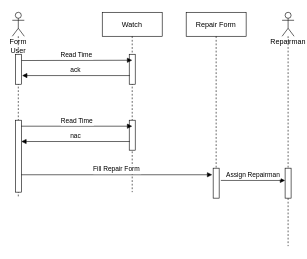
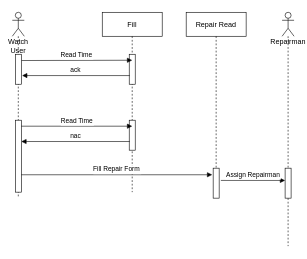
(132, 25) -> (132, 25)
(216, 25) -> (216, 25)
(18, 55) -> (18, 55)
